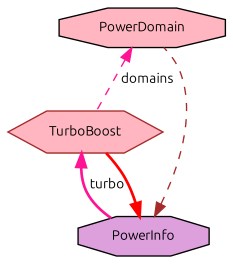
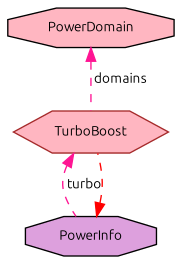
(186, 125) -> none
(124, 176) -> (102, 178)
(89, 197) -> (64, 192)
